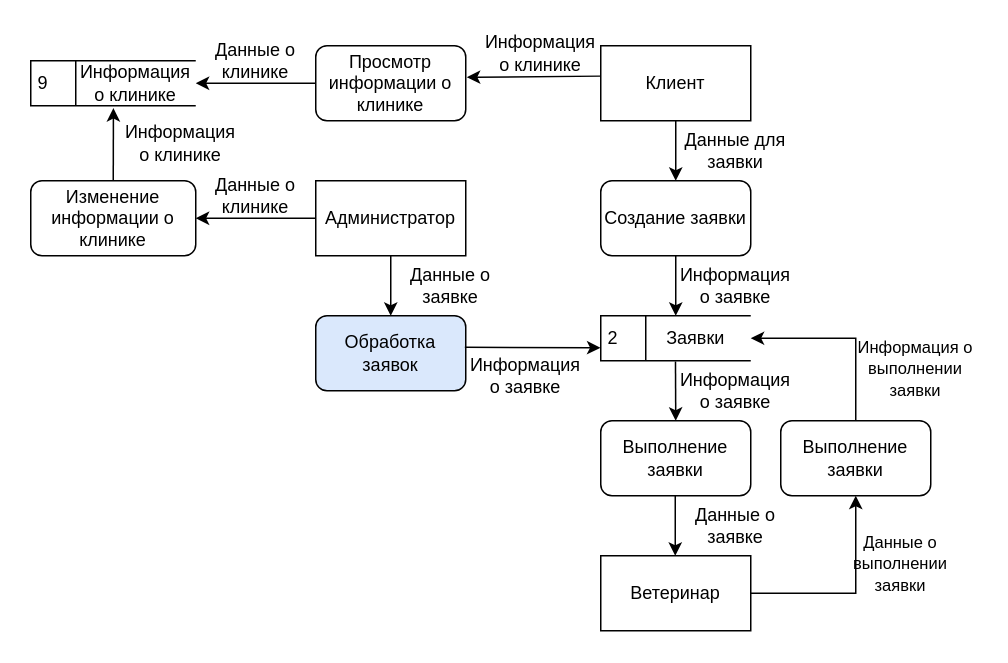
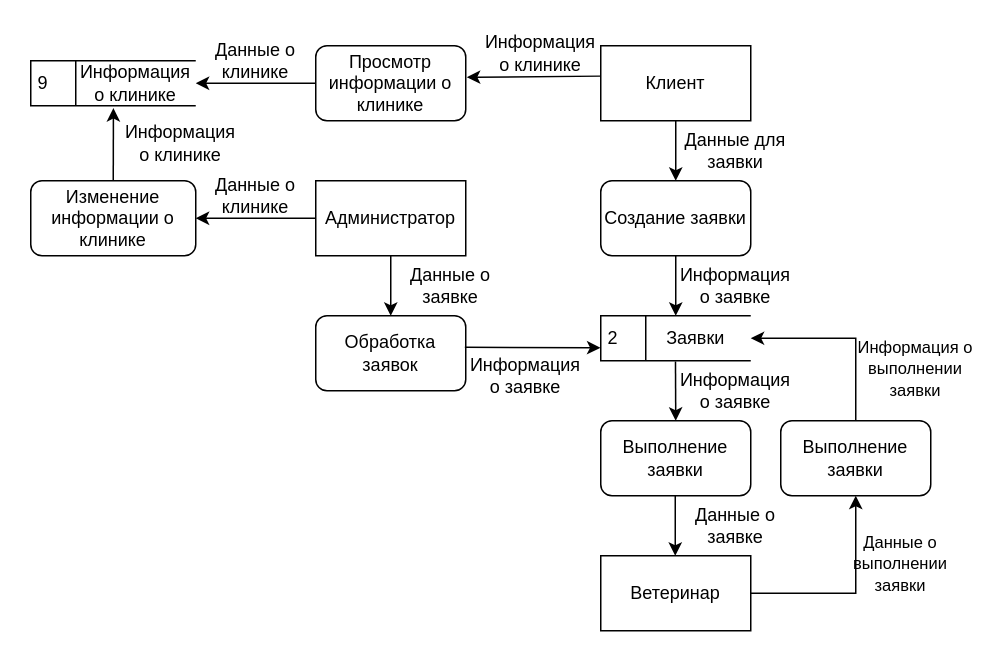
(391, 353) -> (391, 353)
